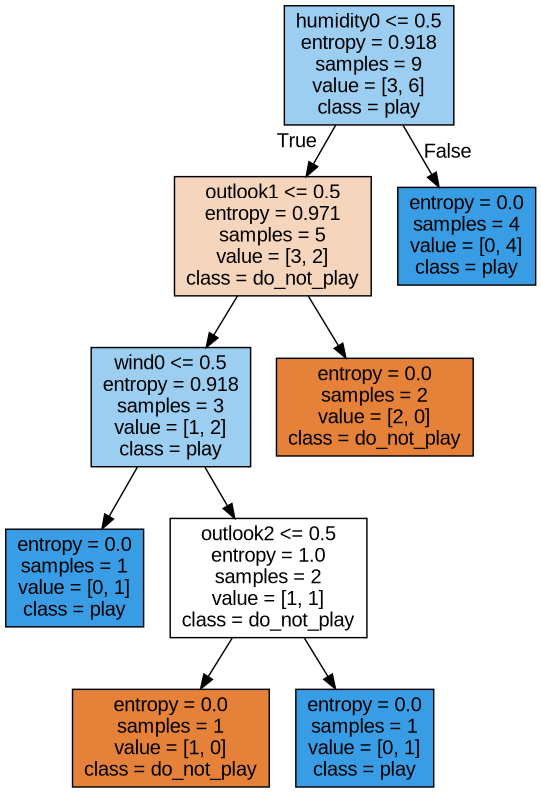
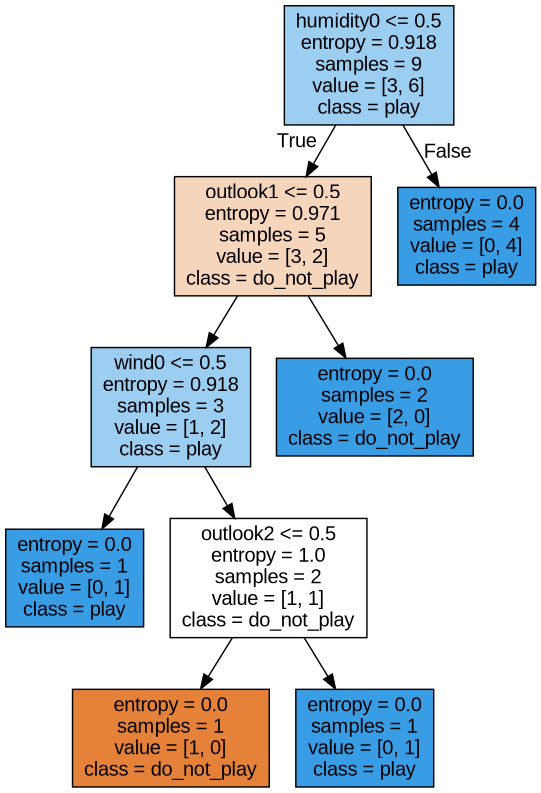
(375, 407) -> (375, 407)
